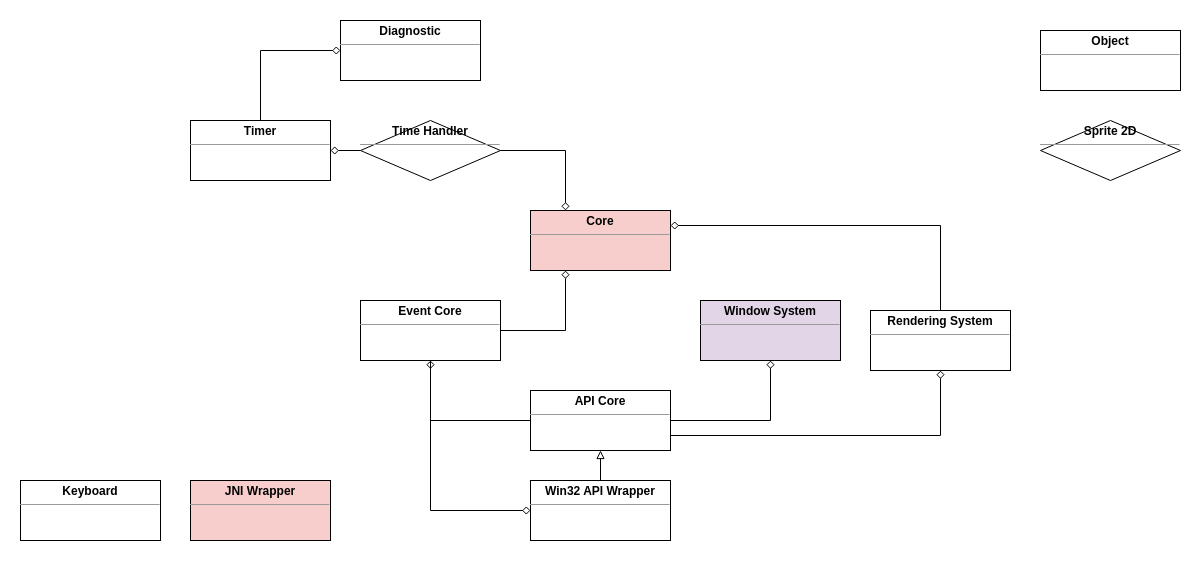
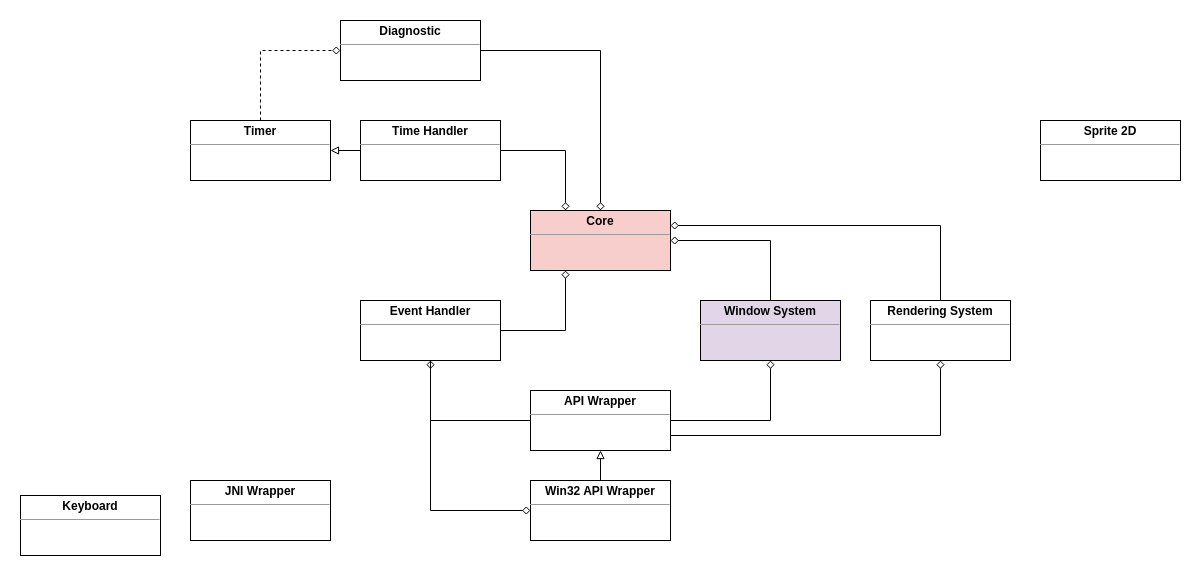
(263, 51) -> (263, 51)
(1111, 61) -> none
none -> (601, 67)
(339, 151) -> (340, 151)
(431, 151) -> (431, 151)
(1111, 151) -> (1111, 151)
none -> (754, 241)
(393, 308) -> (401, 308)
(941, 341) -> (941, 331)
(556, 398) -> (566, 398)
(91, 511) -> (91, 526)
(261, 511) -> (261, 511)
